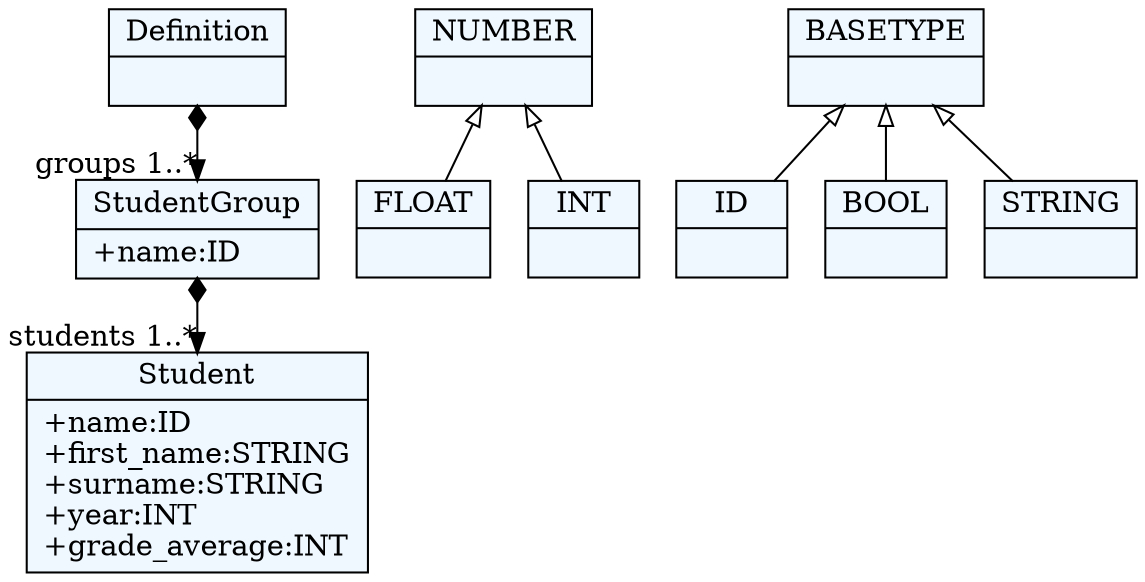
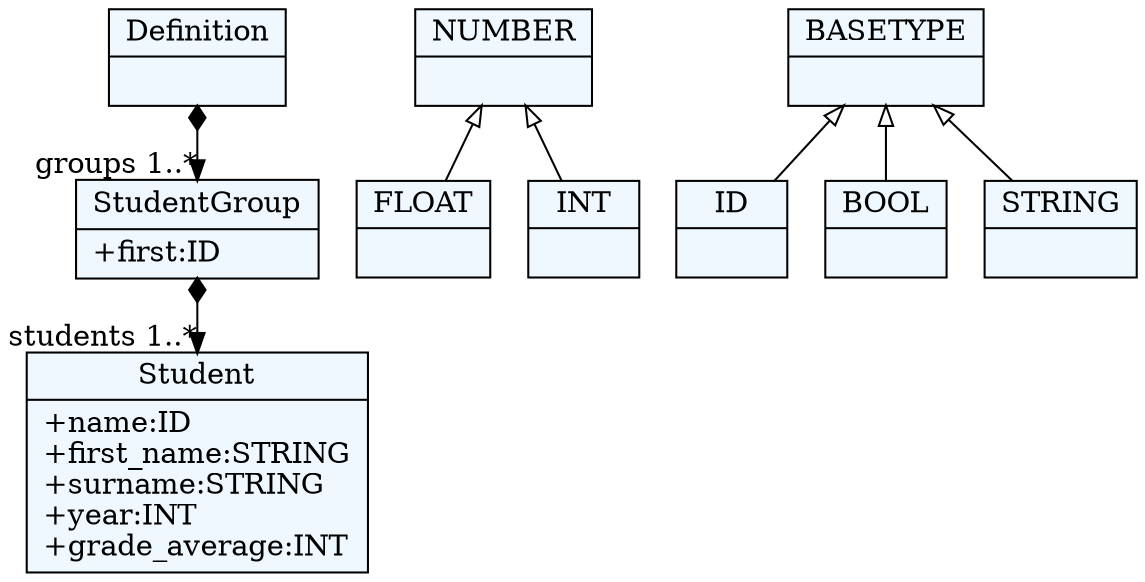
(168, 253) -> (157, 253)
